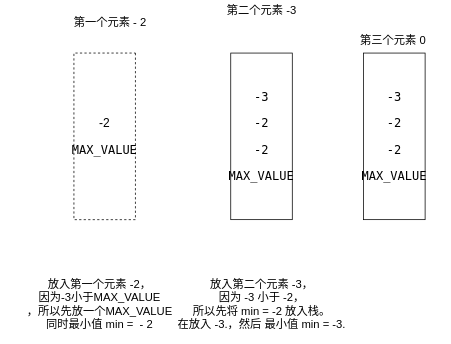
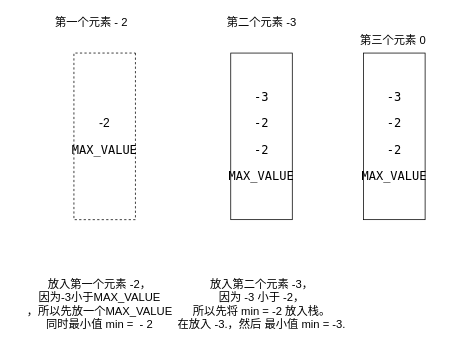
(261, 10) -> (261, 21)
(110, 21) -> (91, 21)
